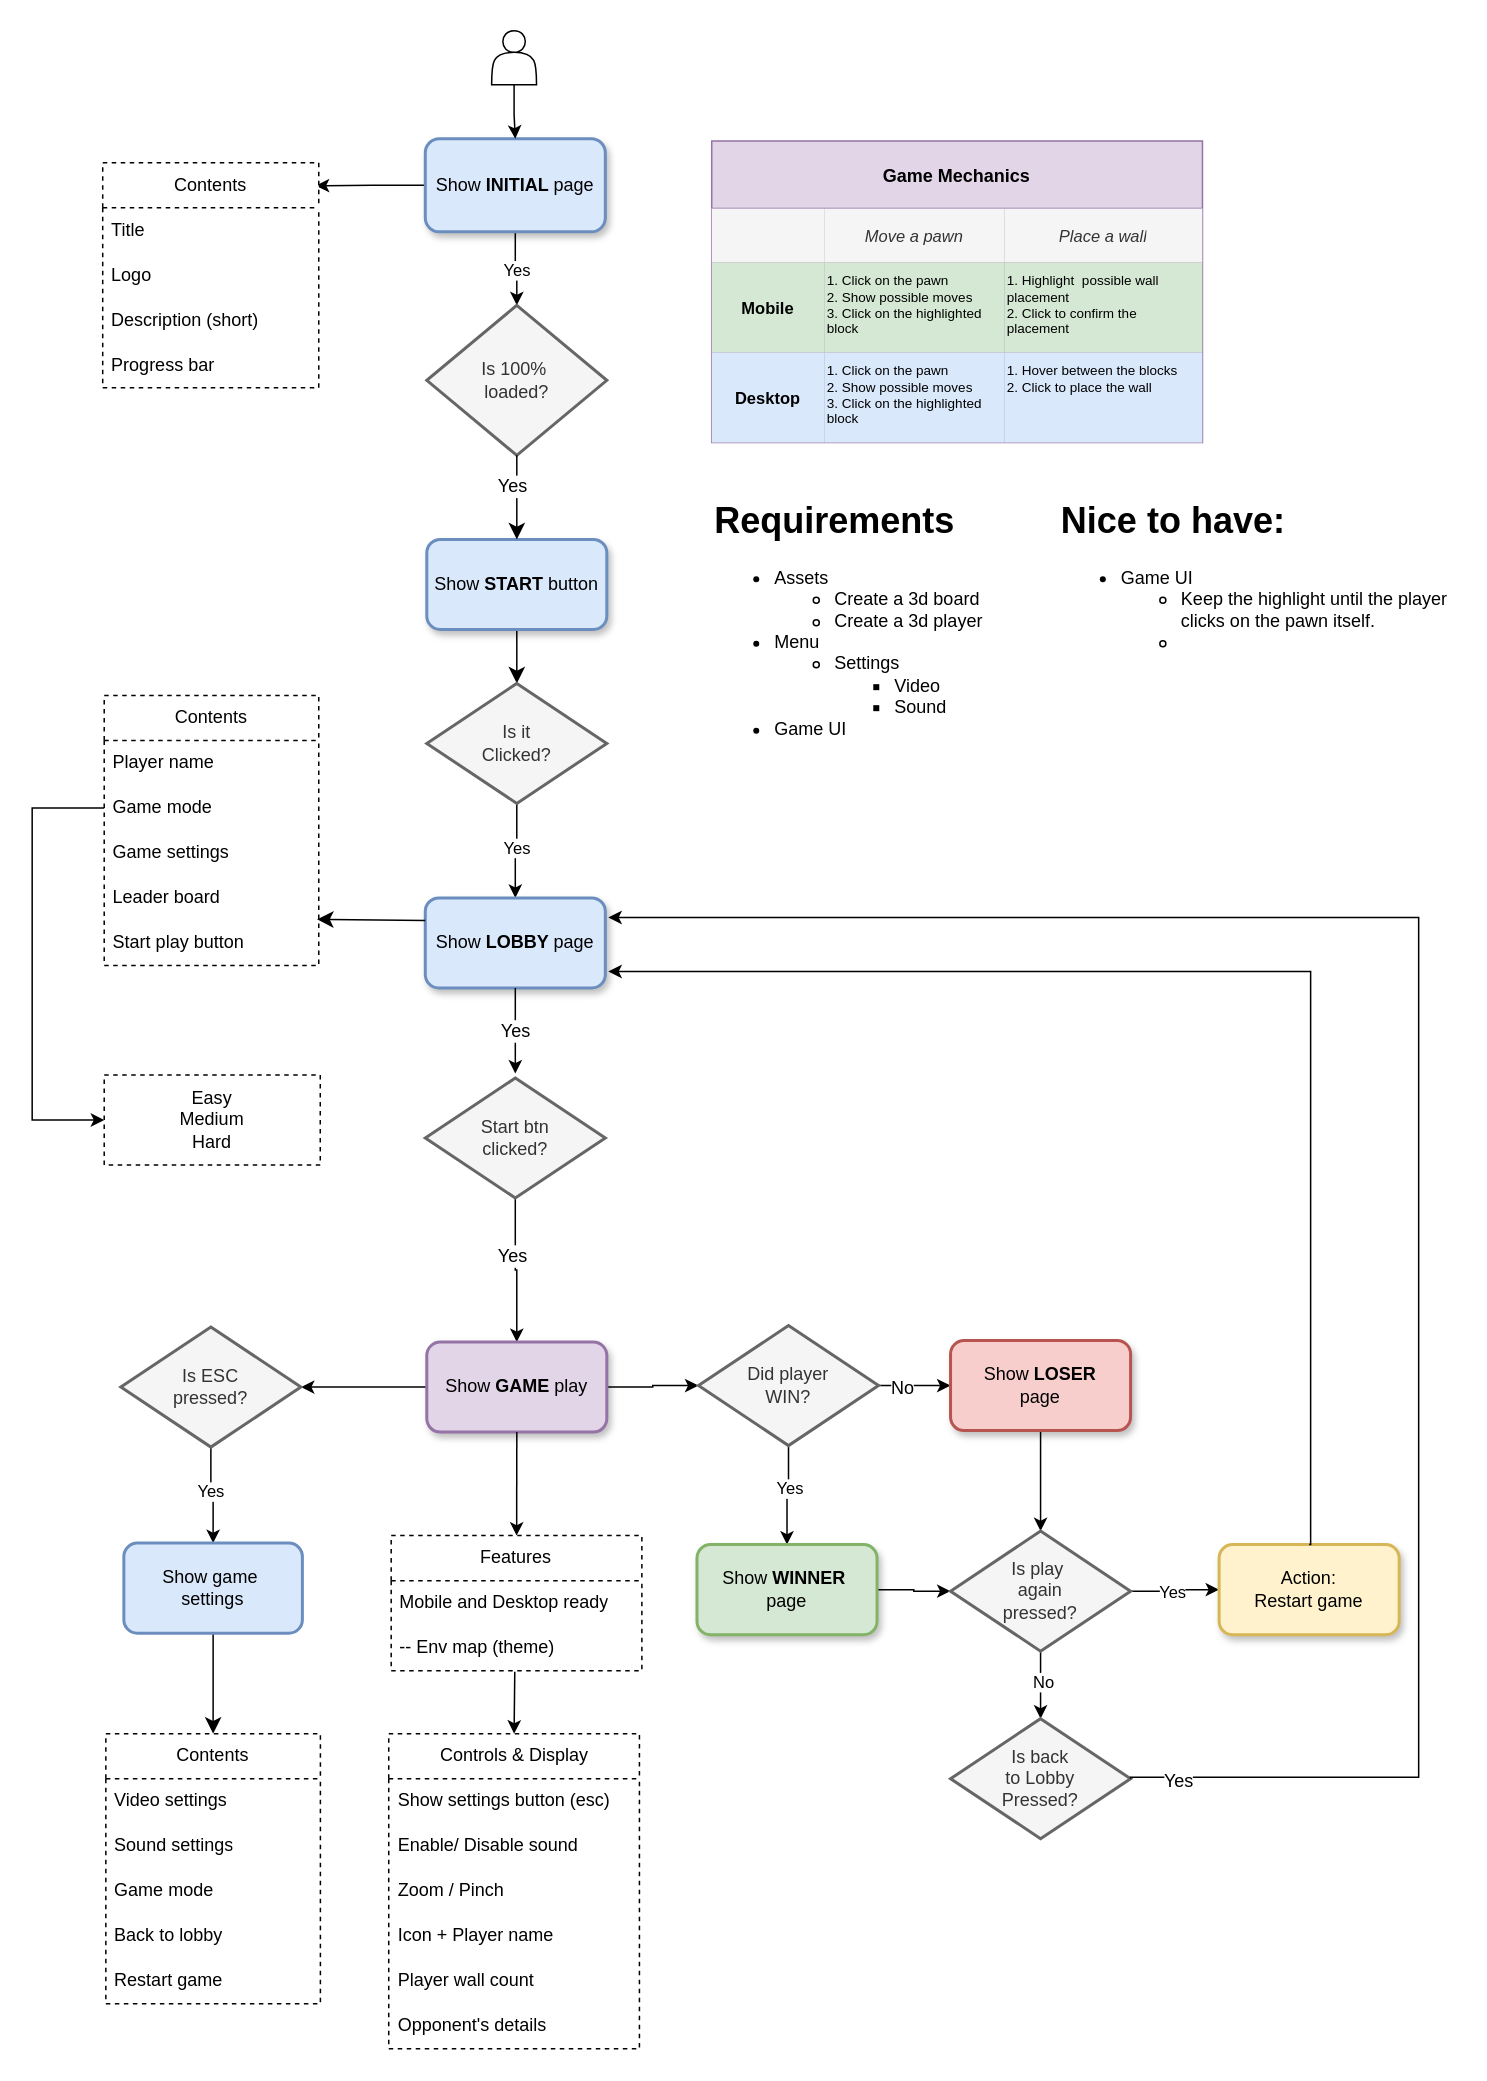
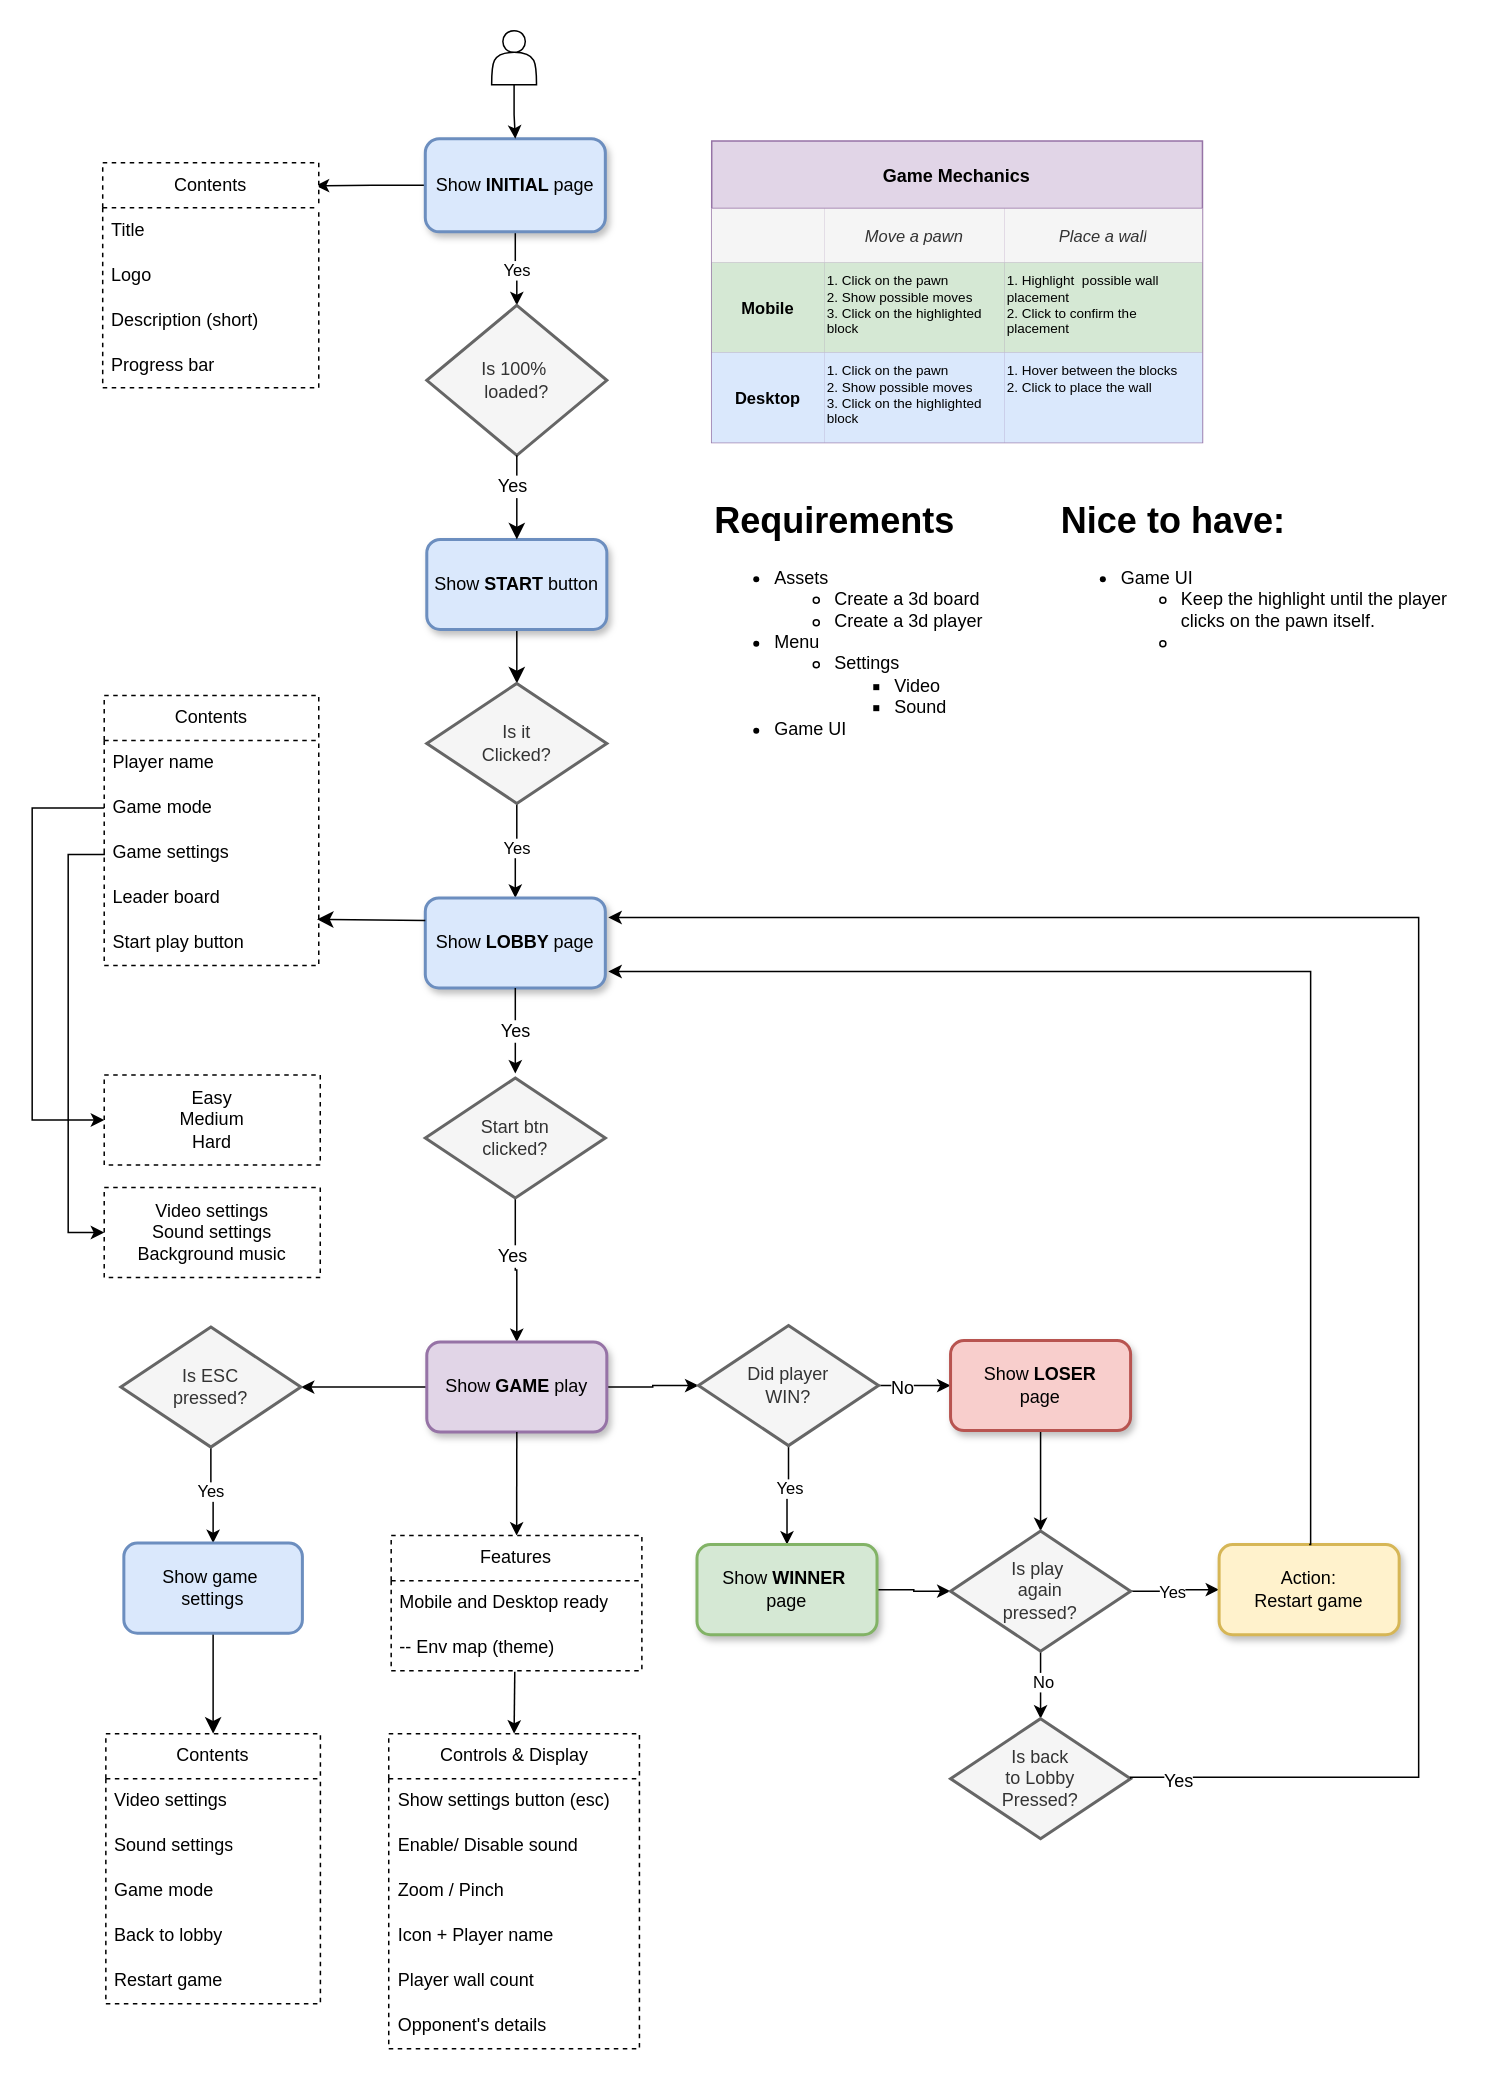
none -> (68, 1039)
none -> (212, 1232)
